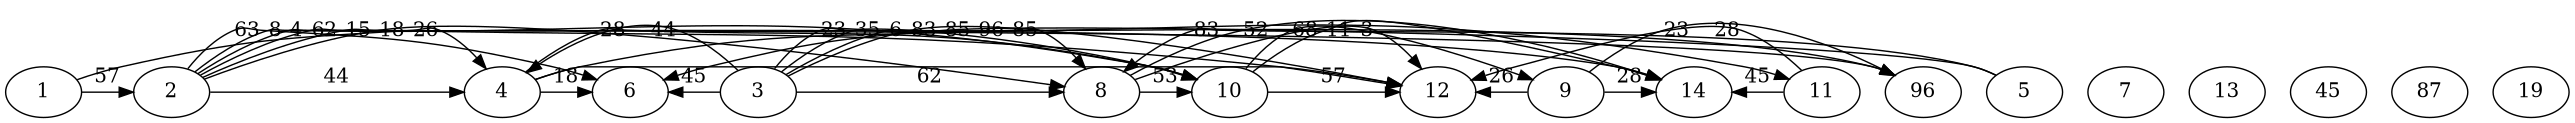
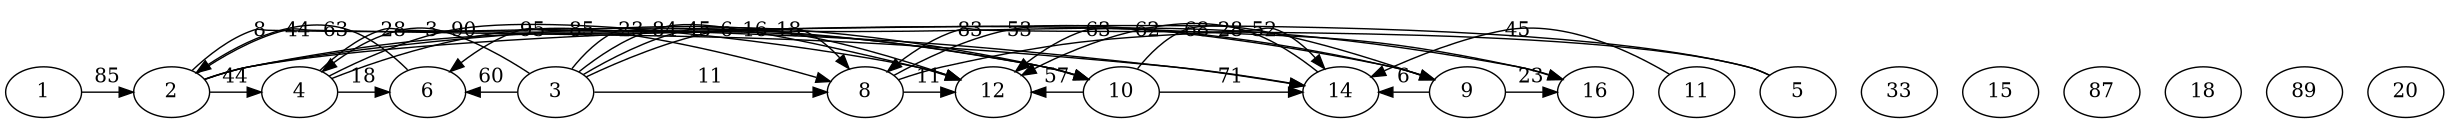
(1269, 26) -> (925, 43)
(297, 31) -> (298, 31)
(359, 31) -> (756, 31)
(664, 31) -> (432, 31)
(868, 31) -> (699, 31)
(924, 31) -> (665, 31)
(958, 31) -> (533, 31)
(992, 31) -> (464, 31)
(1339, 31) -> (1231, 77)
(1368, 31) -> (929, 77)
(1648, 34) -> (1178, 24)
(400, 40) -> (310, 25)
(188, 53) -> none
(108, 77) -> (108, 77)
(694, 77) -> (492, 77)
(930, 77) -> (711, 77)
(1502, 77) -> (1099, 31)
(1630, 77) -> (1404, 77)
(1159, 92) -> (1155, 31)
(1923, 92) -> (1595, 92)
(2126, 92) -> none
none -> (2203, 92)
(2227, 92) -> (1899, 92)
(2328, 92) -> (2001, 92)
none -> (2406, 92)
(2531, 92) -> (2305, 92)
